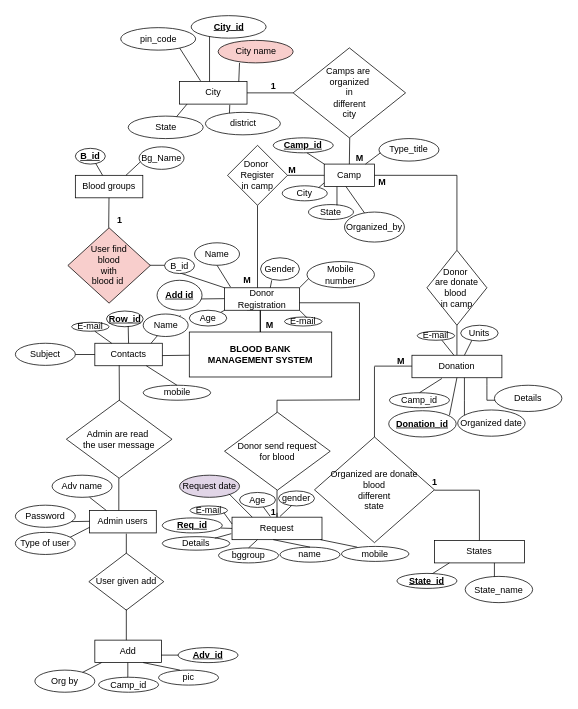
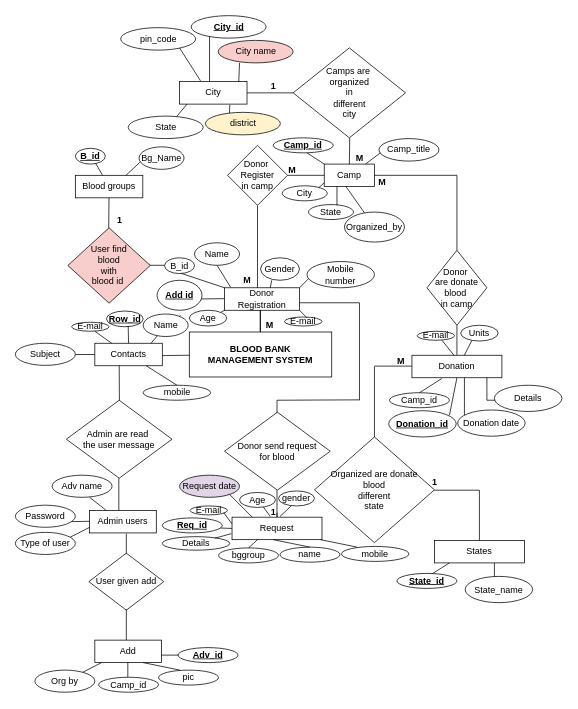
(243, 123) -> (243, 123)
(409, 150) -> (409, 150)
(492, 423) -> (492, 423)
